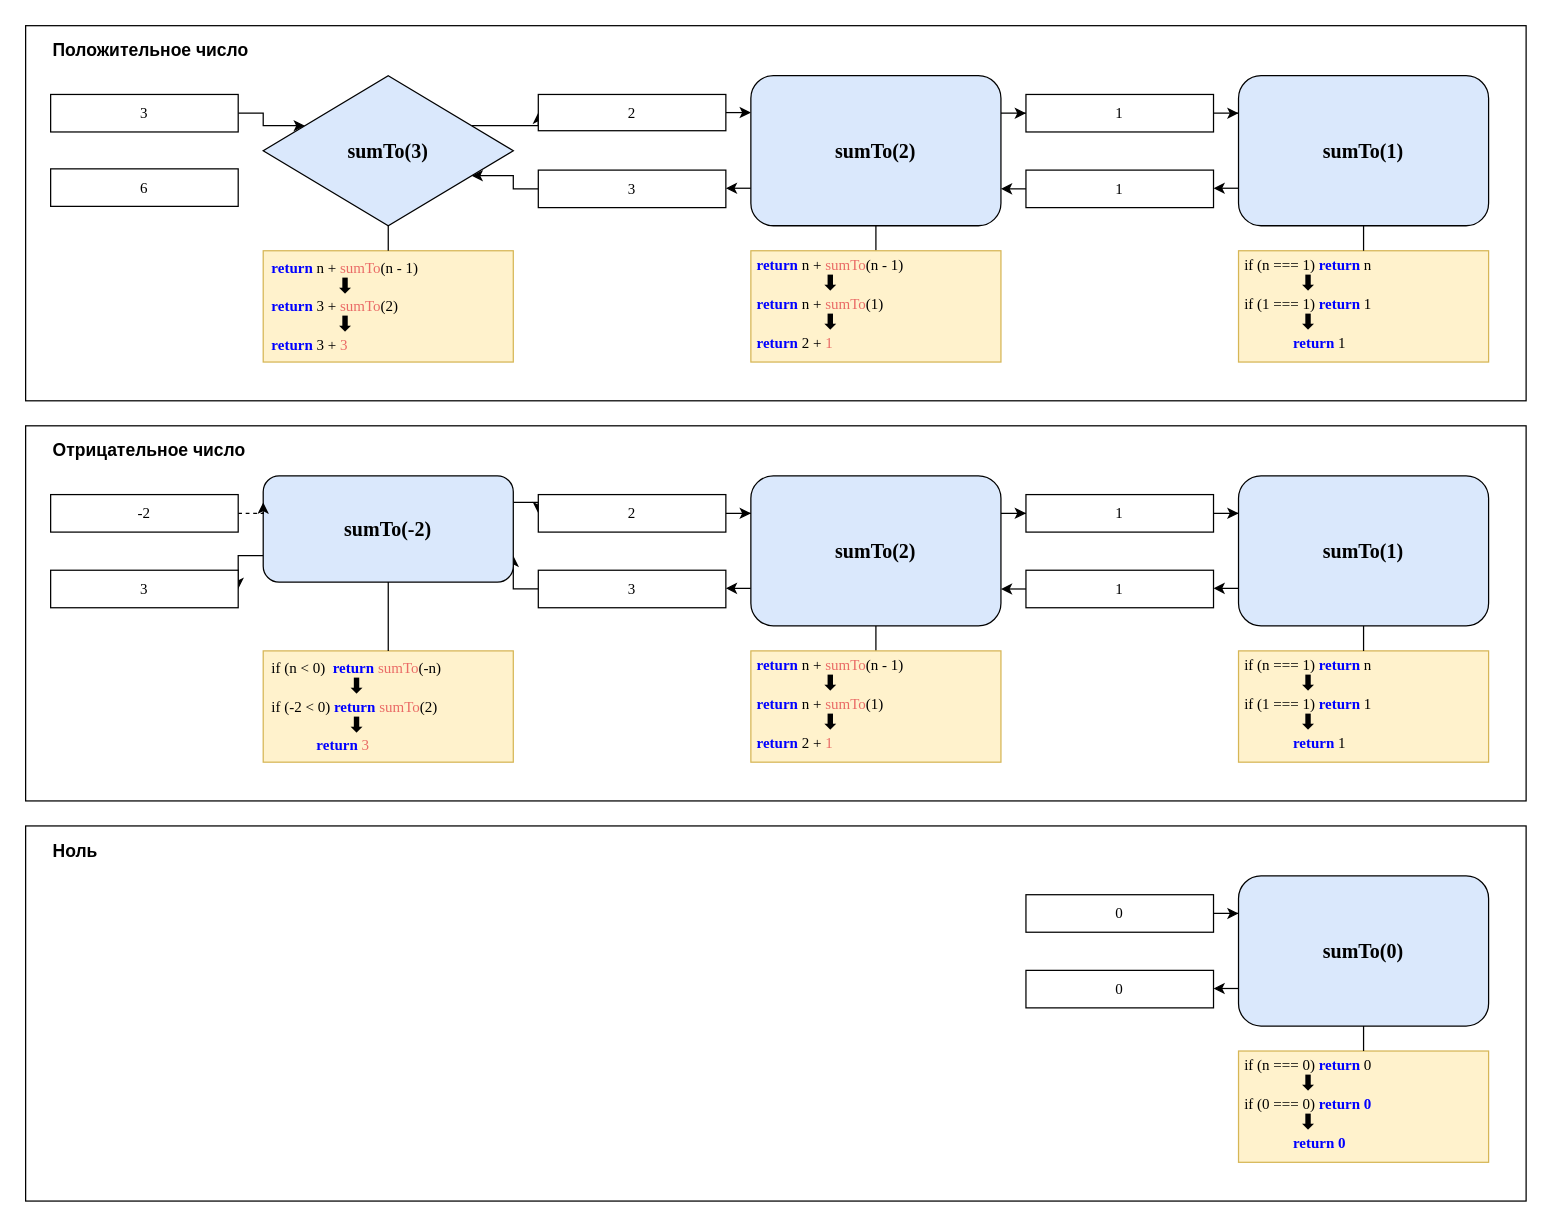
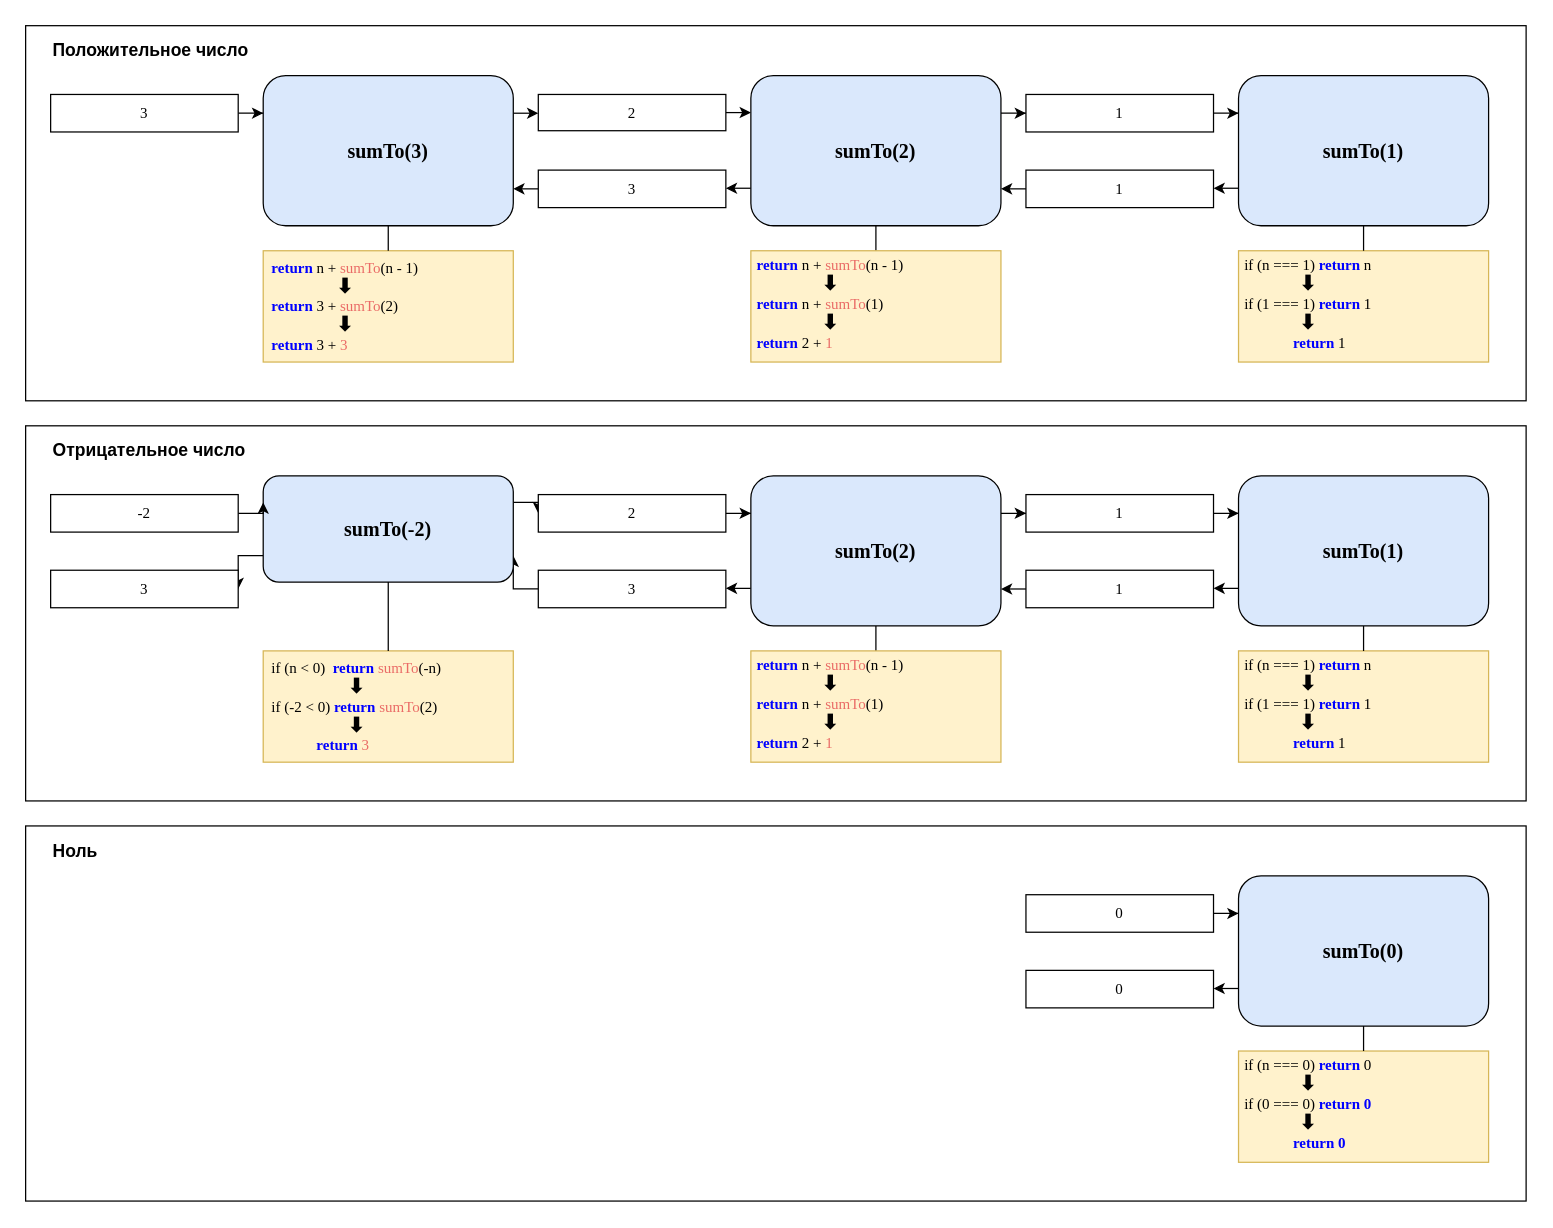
(388, 151) -> (388, 151)
(144, 188) -> none
(251, 513) -> (251, 513)
